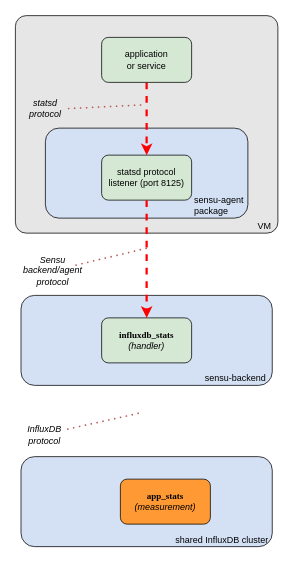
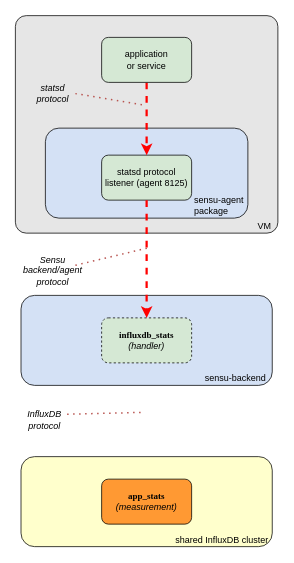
(45, 108) -> (53, 93)
(147, 177) -> (147, 177)
(147, 340) -> (147, 340)
(45, 435) -> (45, 420)
(165, 501) -> (147, 501)
(218, 539) -> (218, 539)
